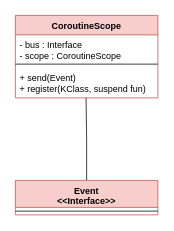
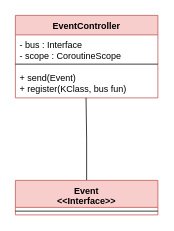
(86, 26) -> (86, 26)
(51, 78) -> (51, 78)
